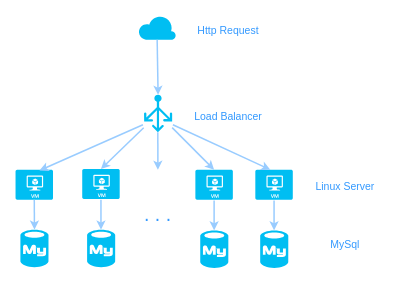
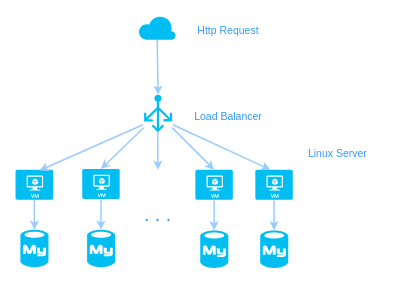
(345, 184) -> (338, 150)
(345, 242) -> none
